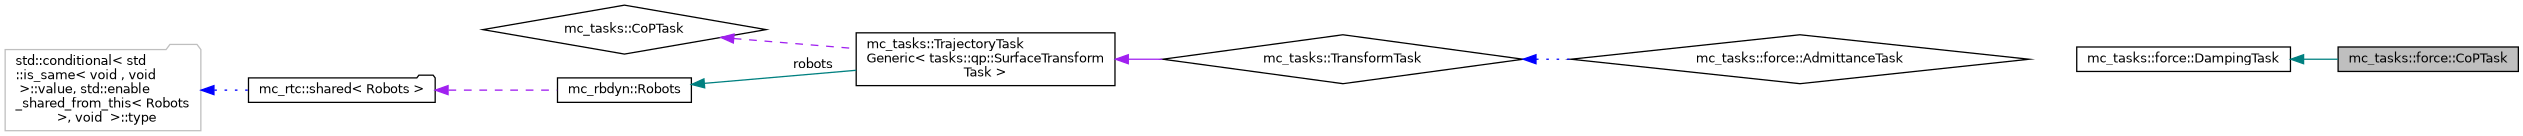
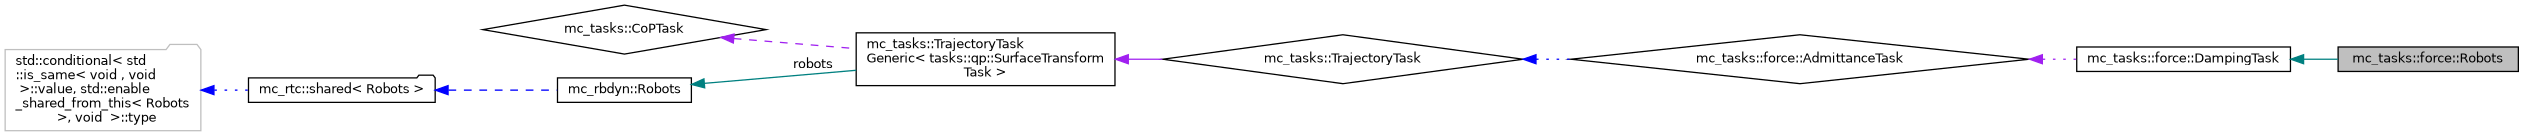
(1343, 59) -> (1343, 59)
none -> (2059, 59)
(2428, 59) -> (2428, 59)
(503, 90) -> (503, 90)
